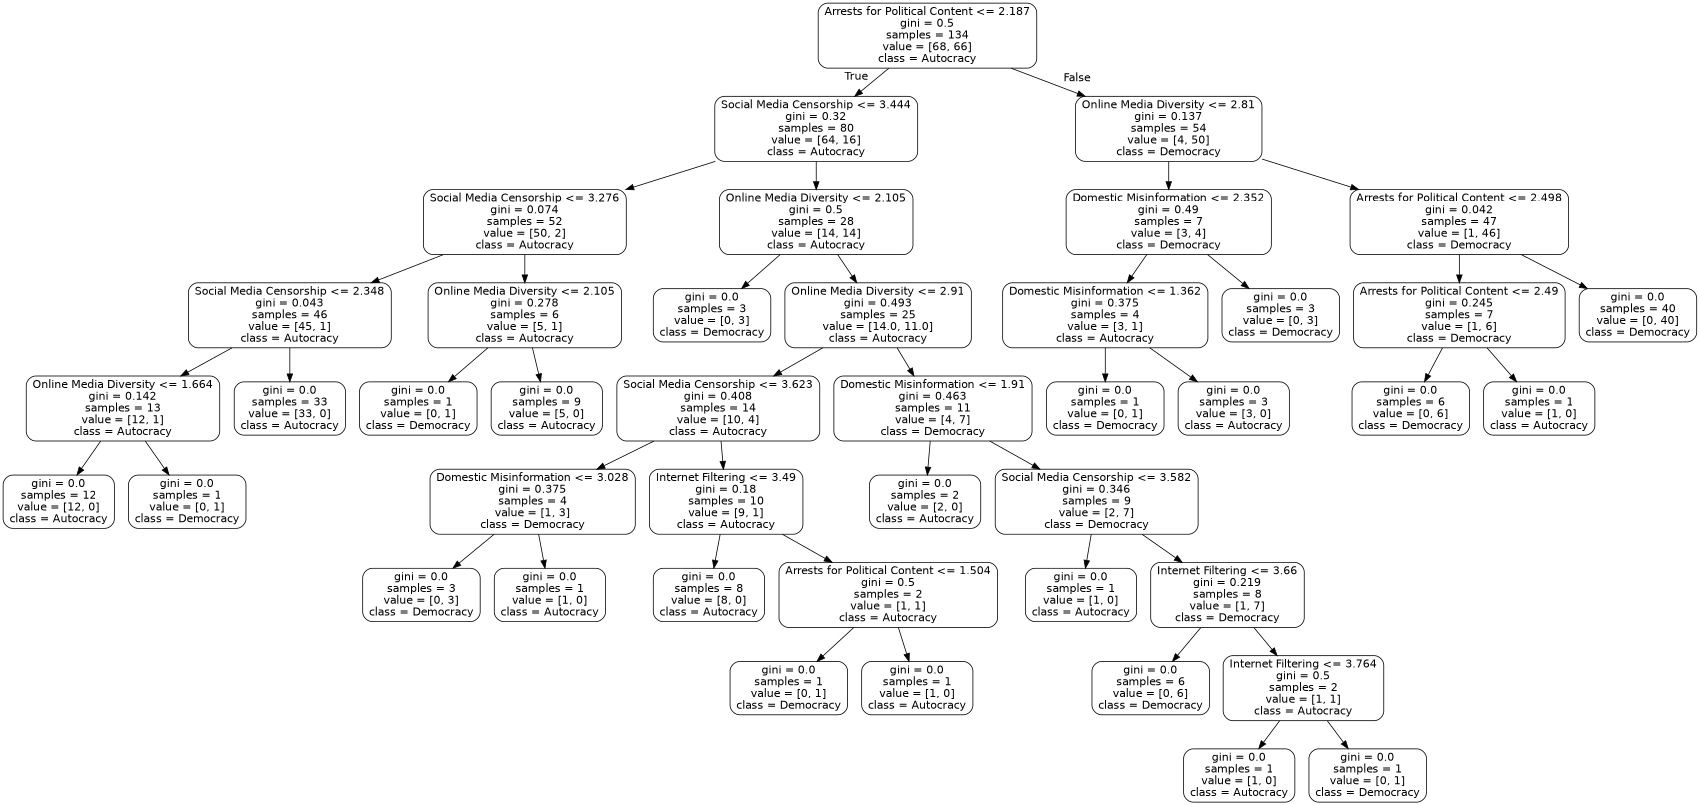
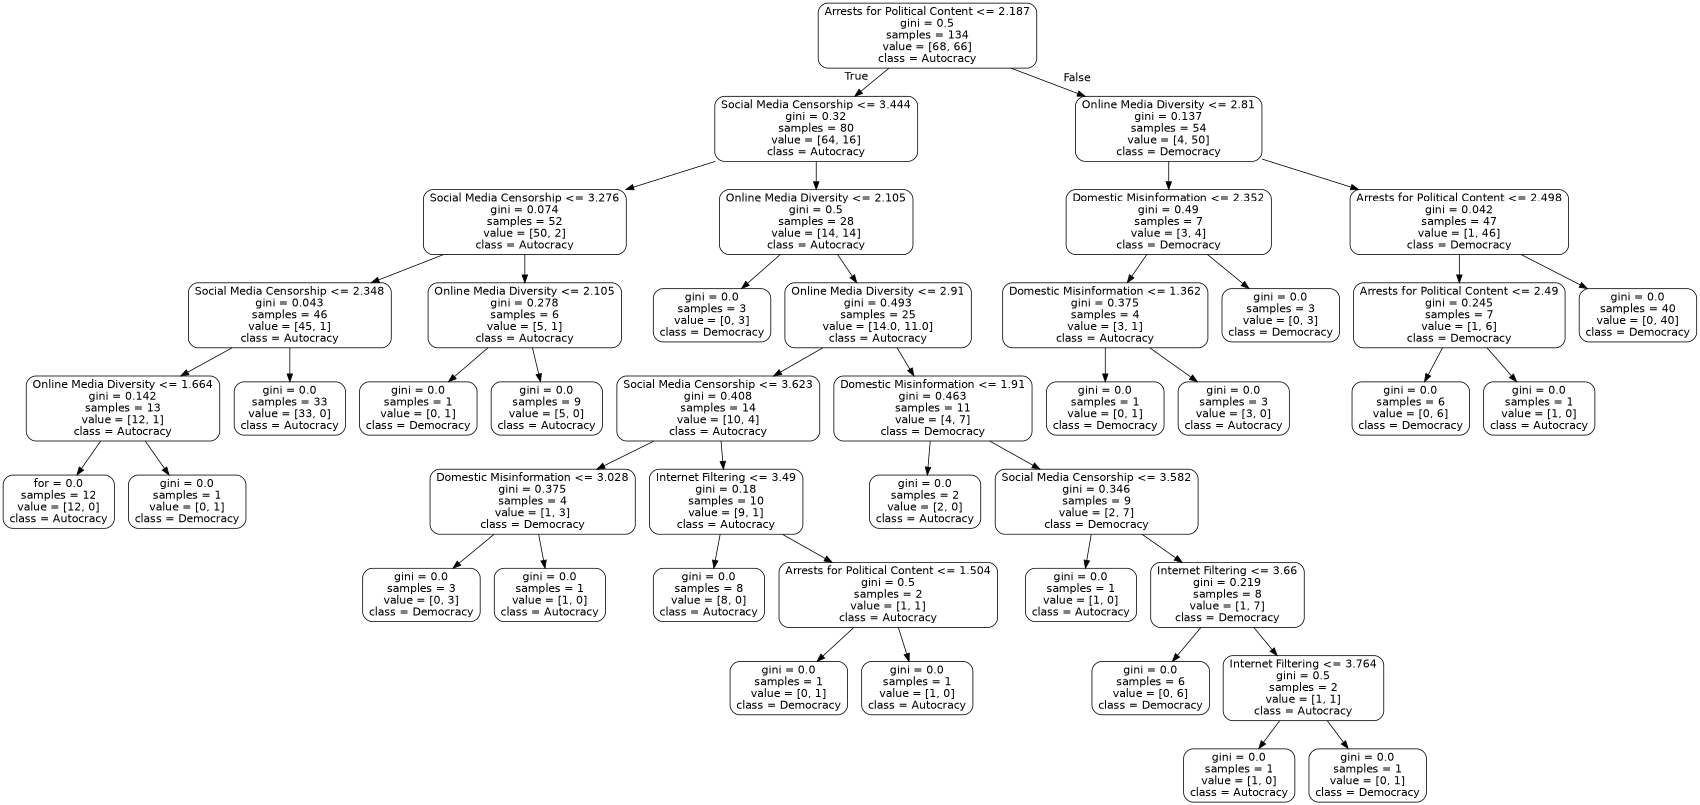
(59, 502) -> (59, 502)
